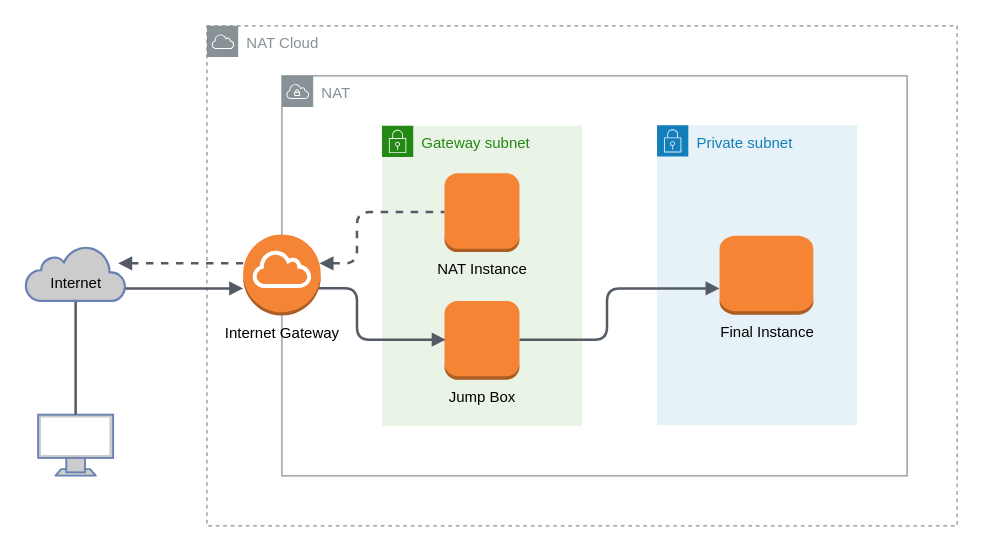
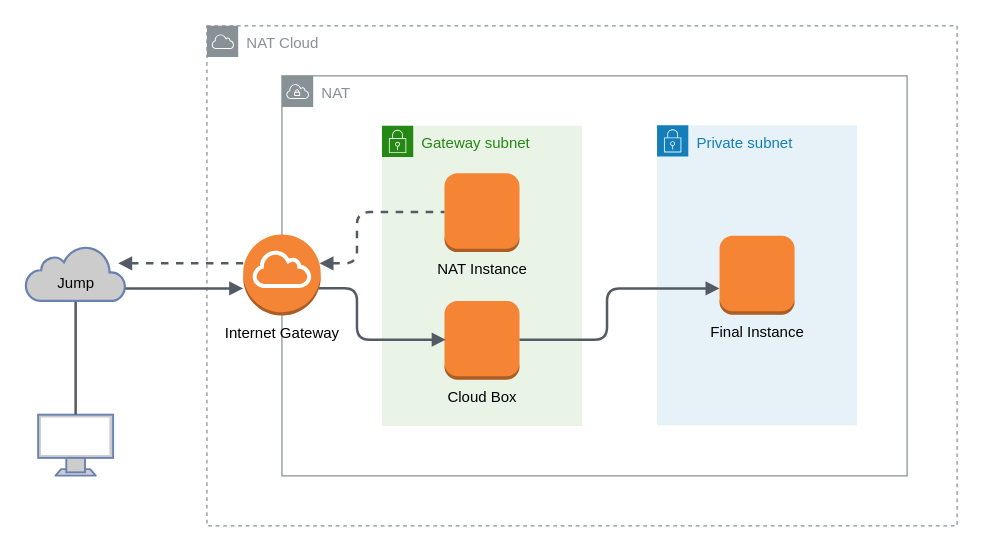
(76, 273) -> (76, 273)
(766, 275) -> (757, 275)
(483, 397) -> (483, 397)
